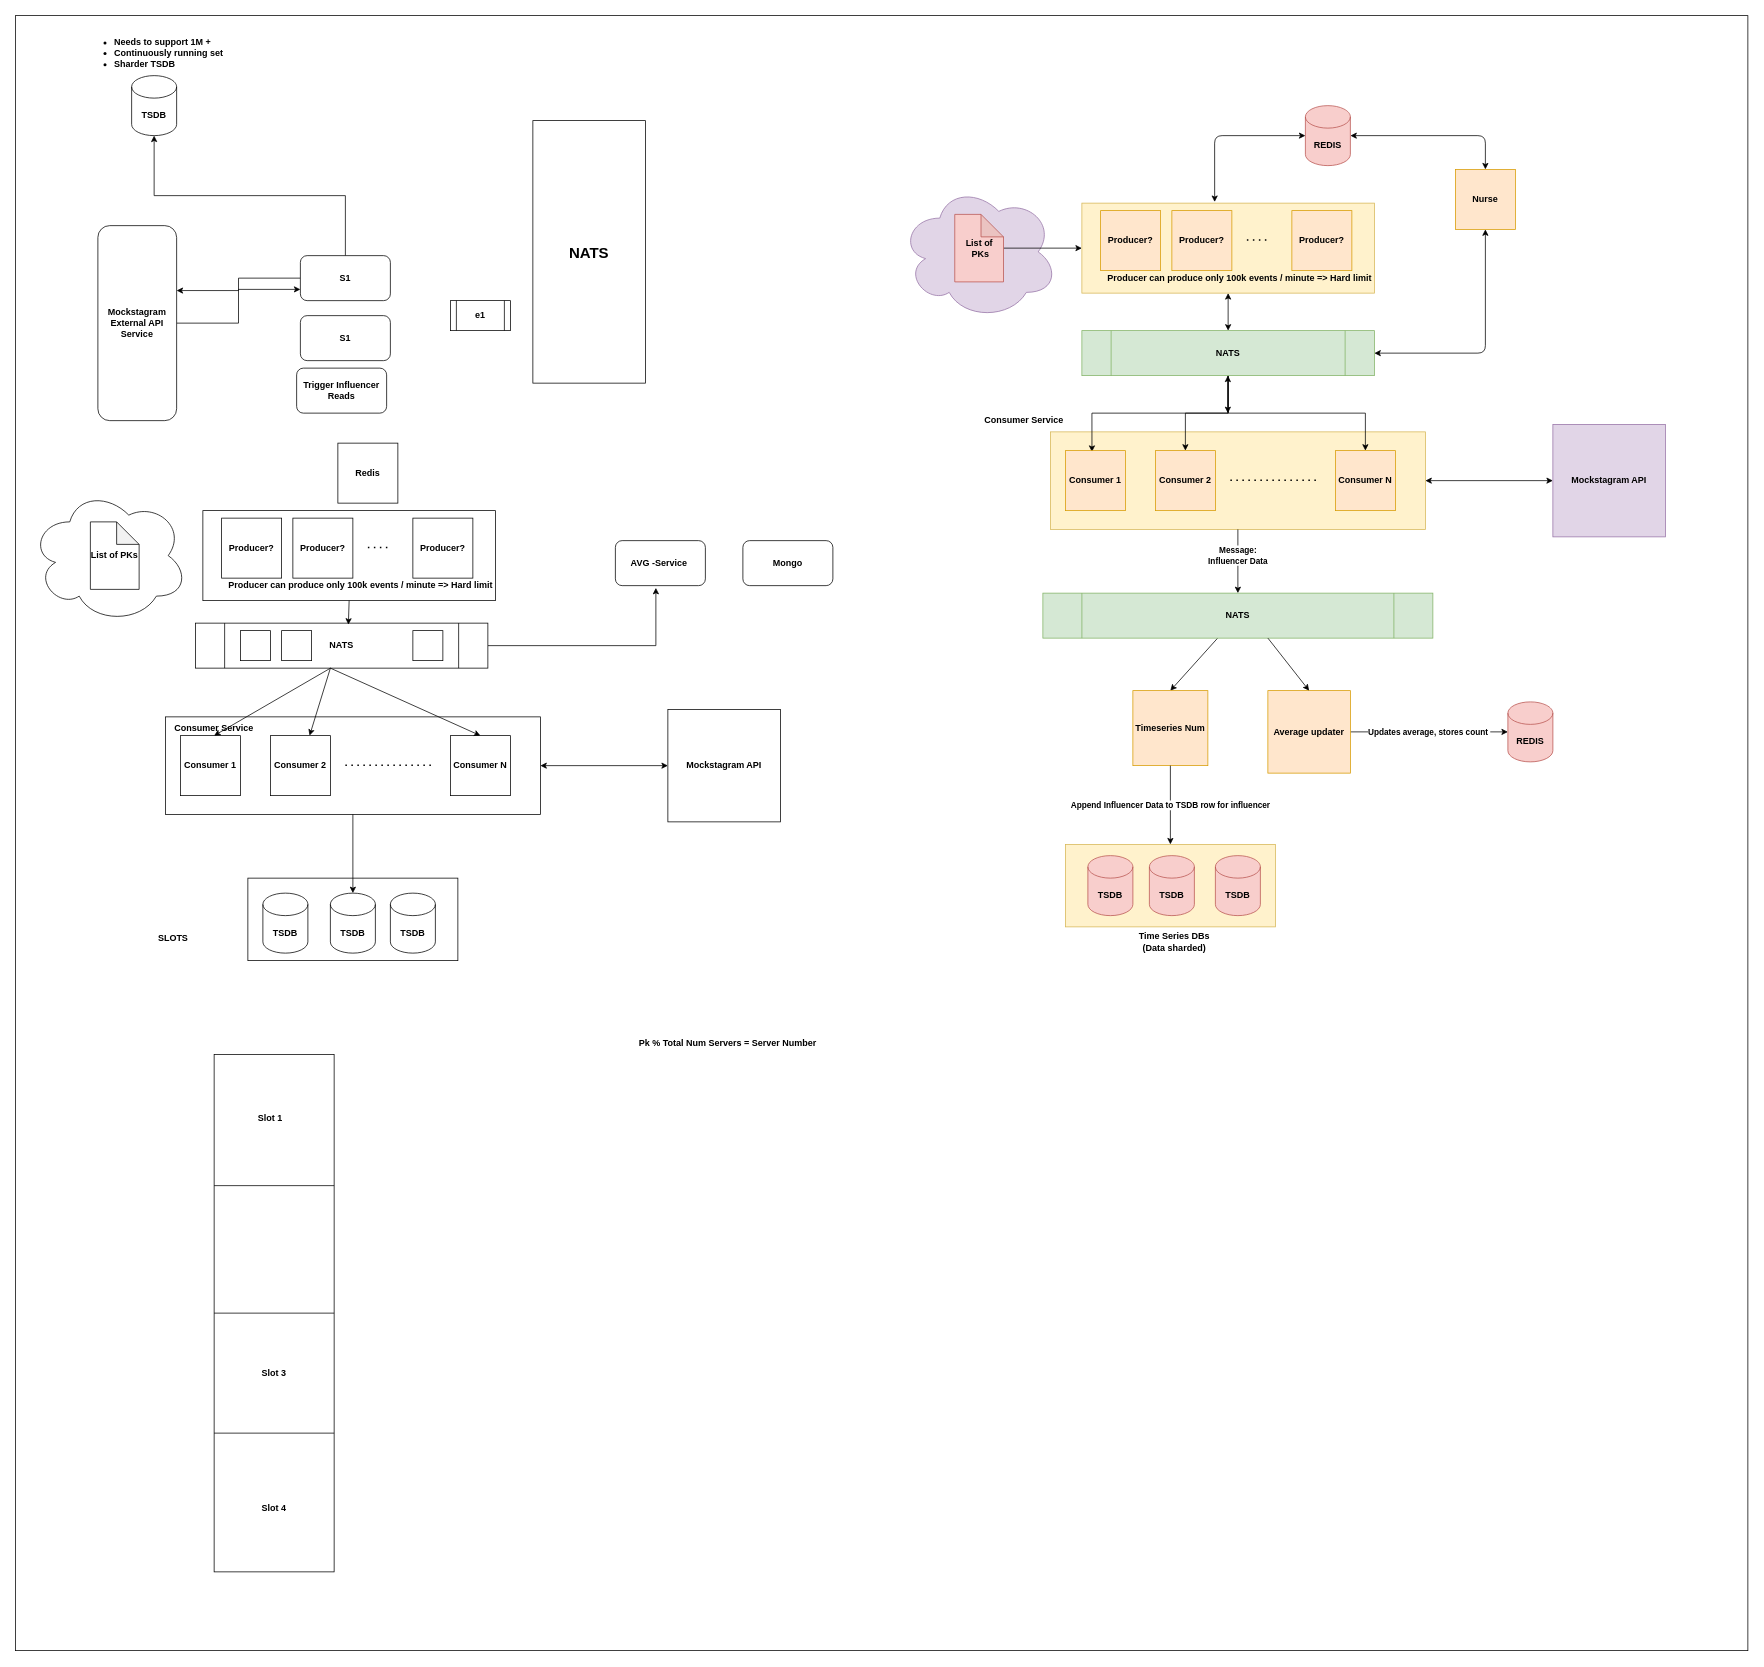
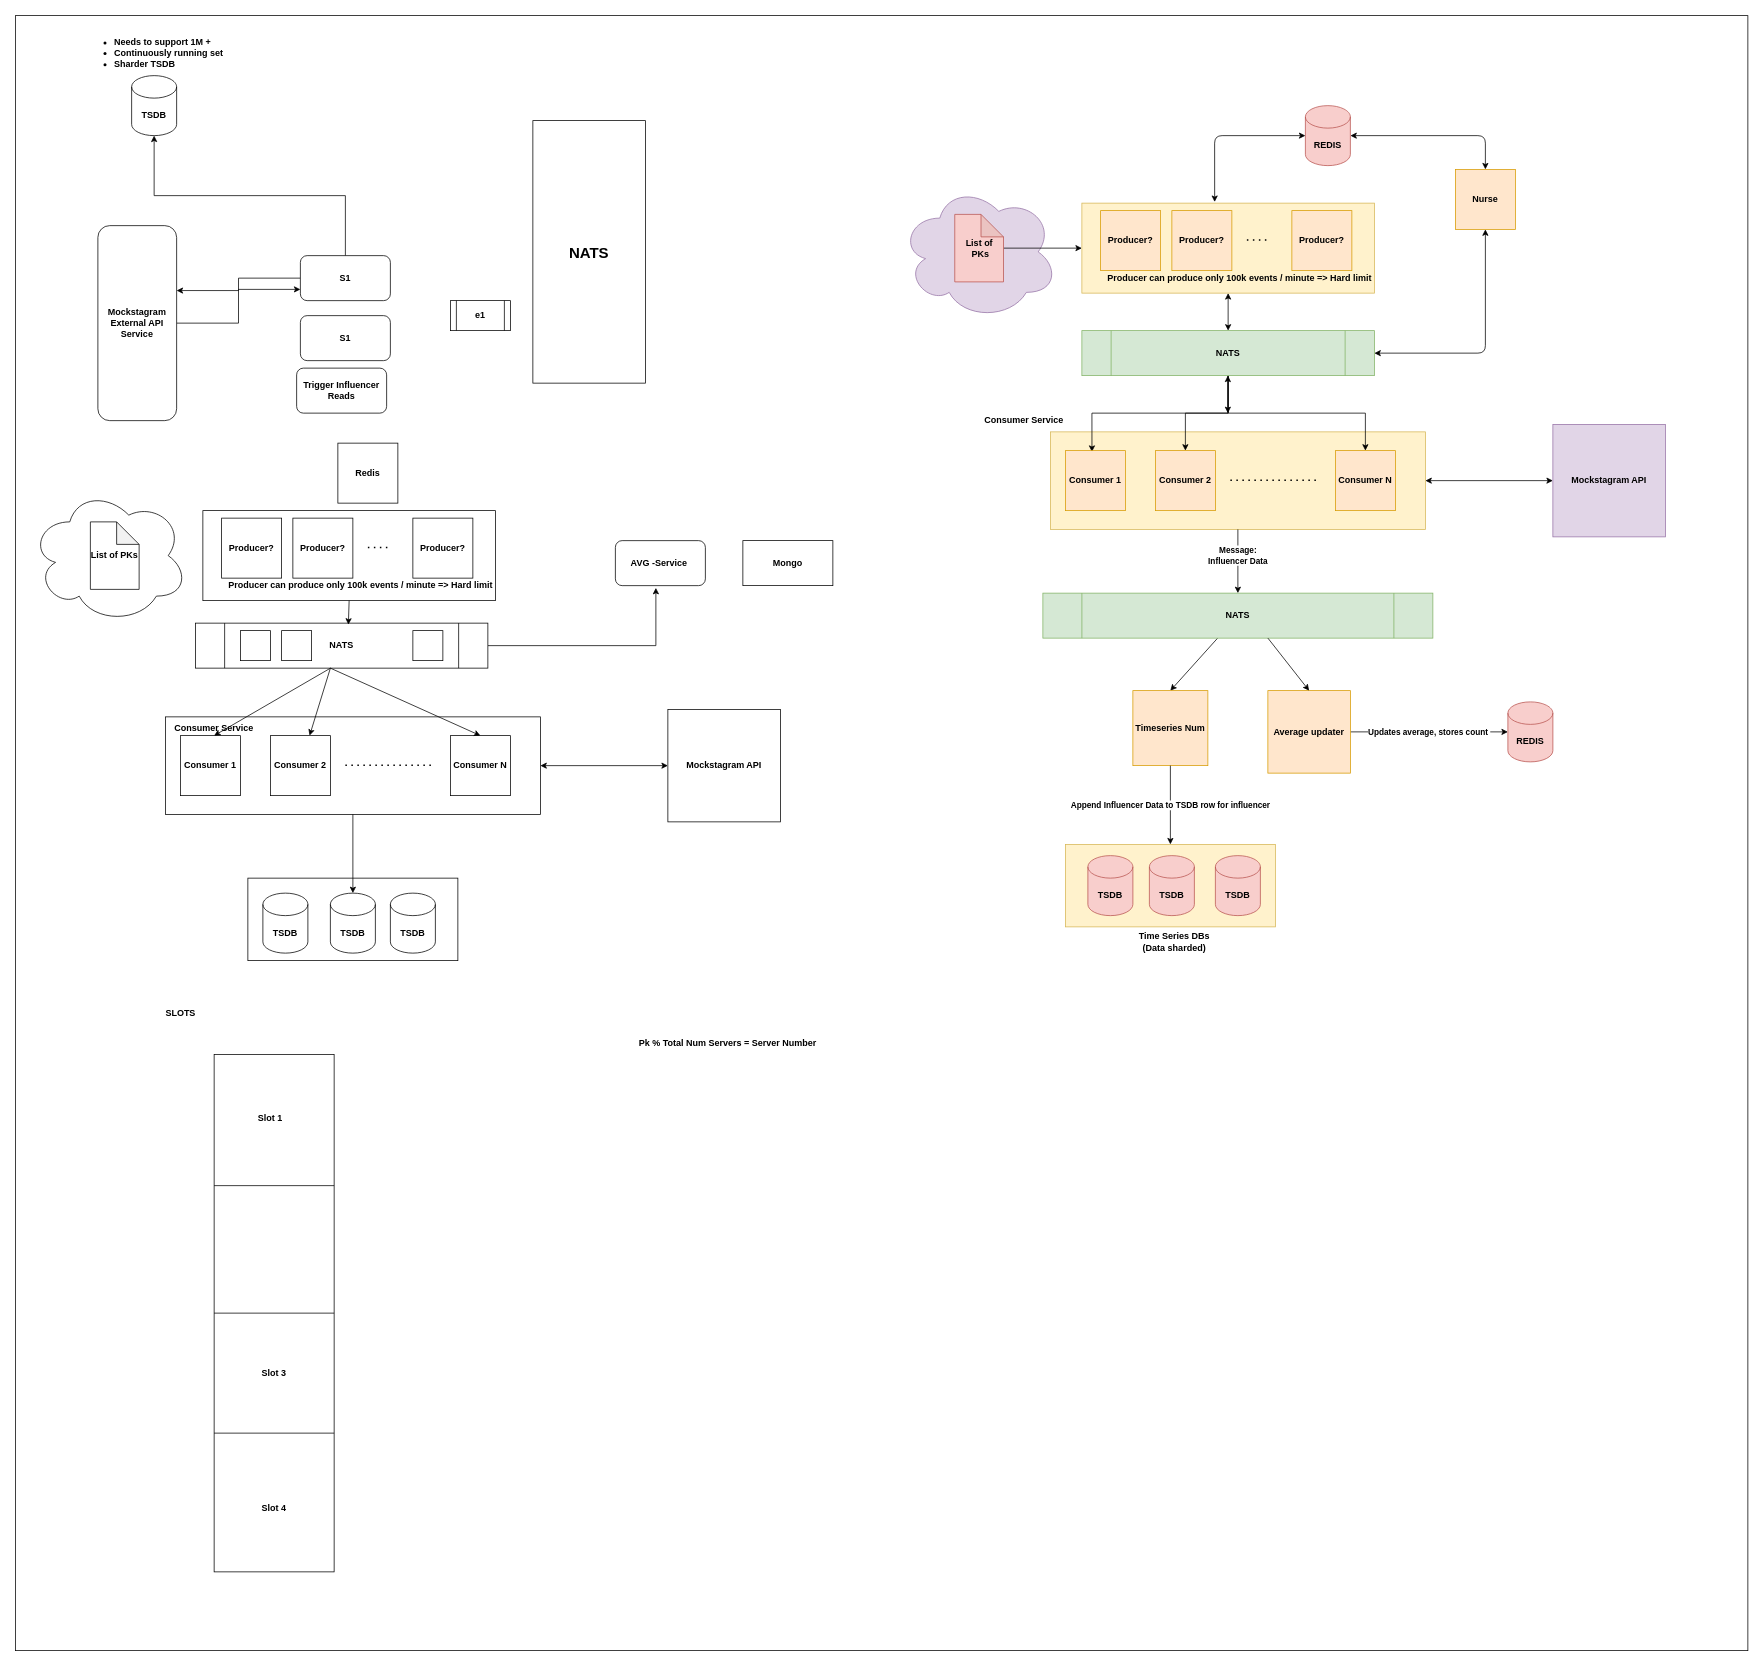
(788, 563) -> (788, 563)
(173, 938) -> (180, 1013)
